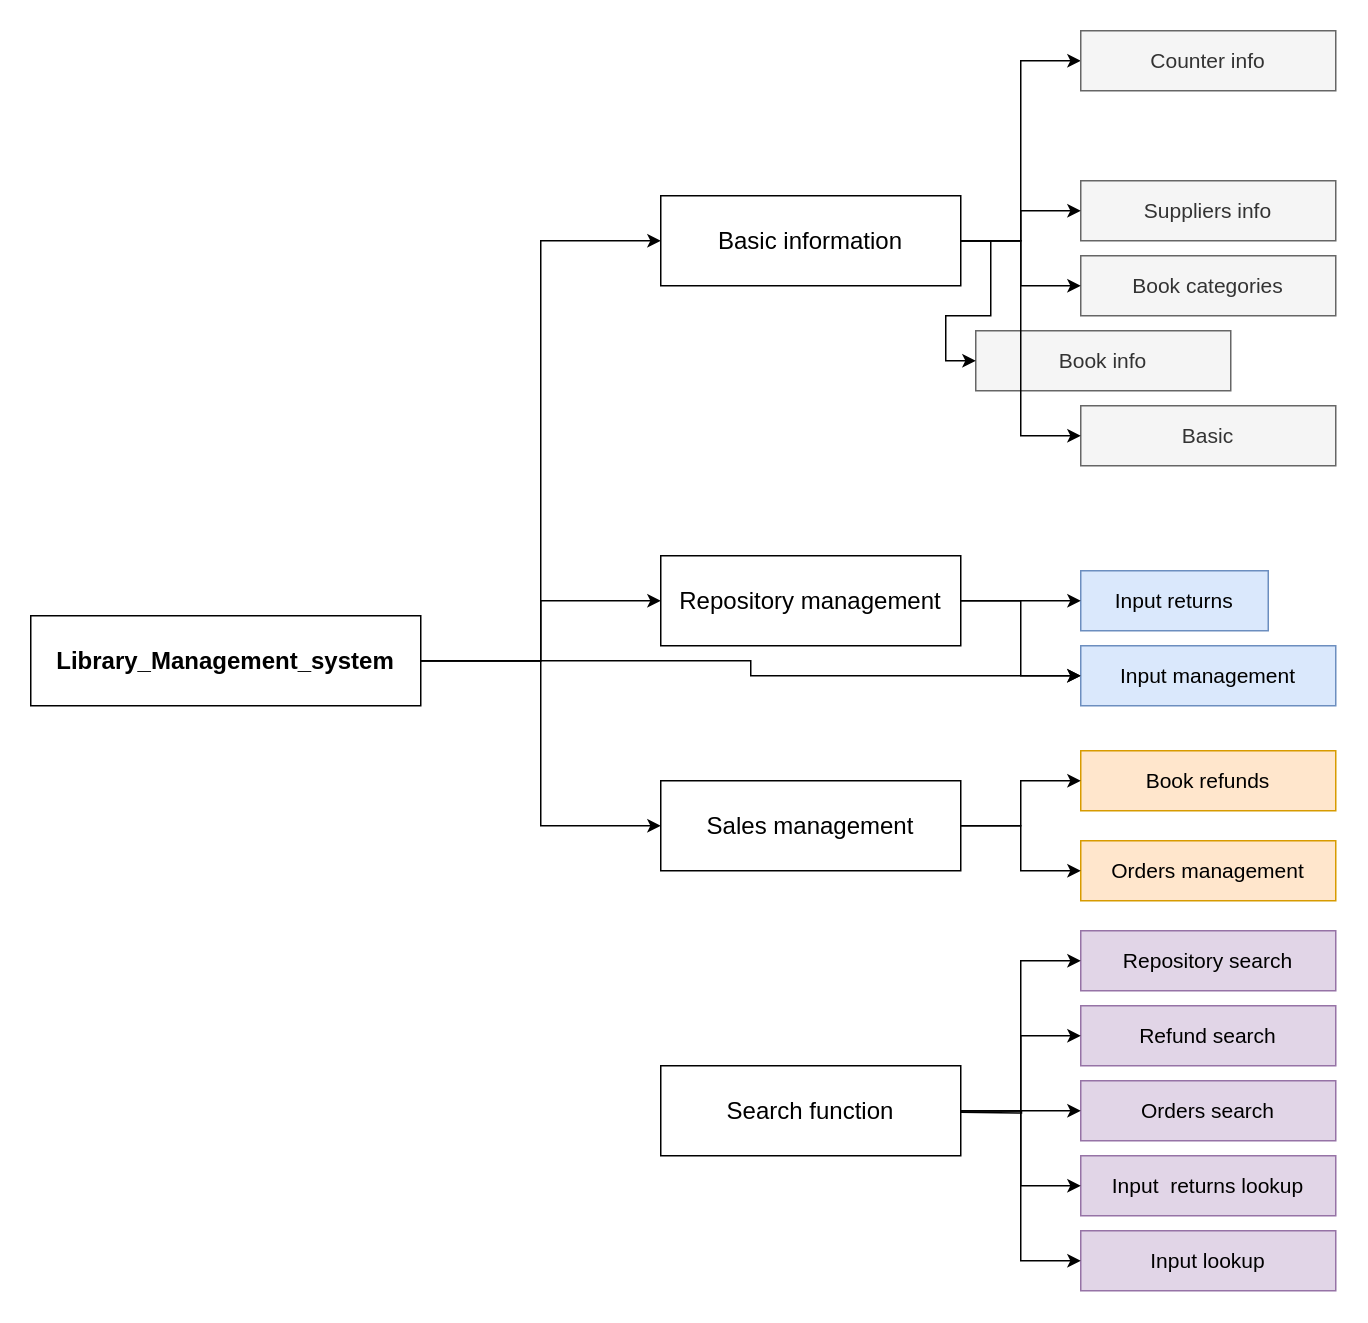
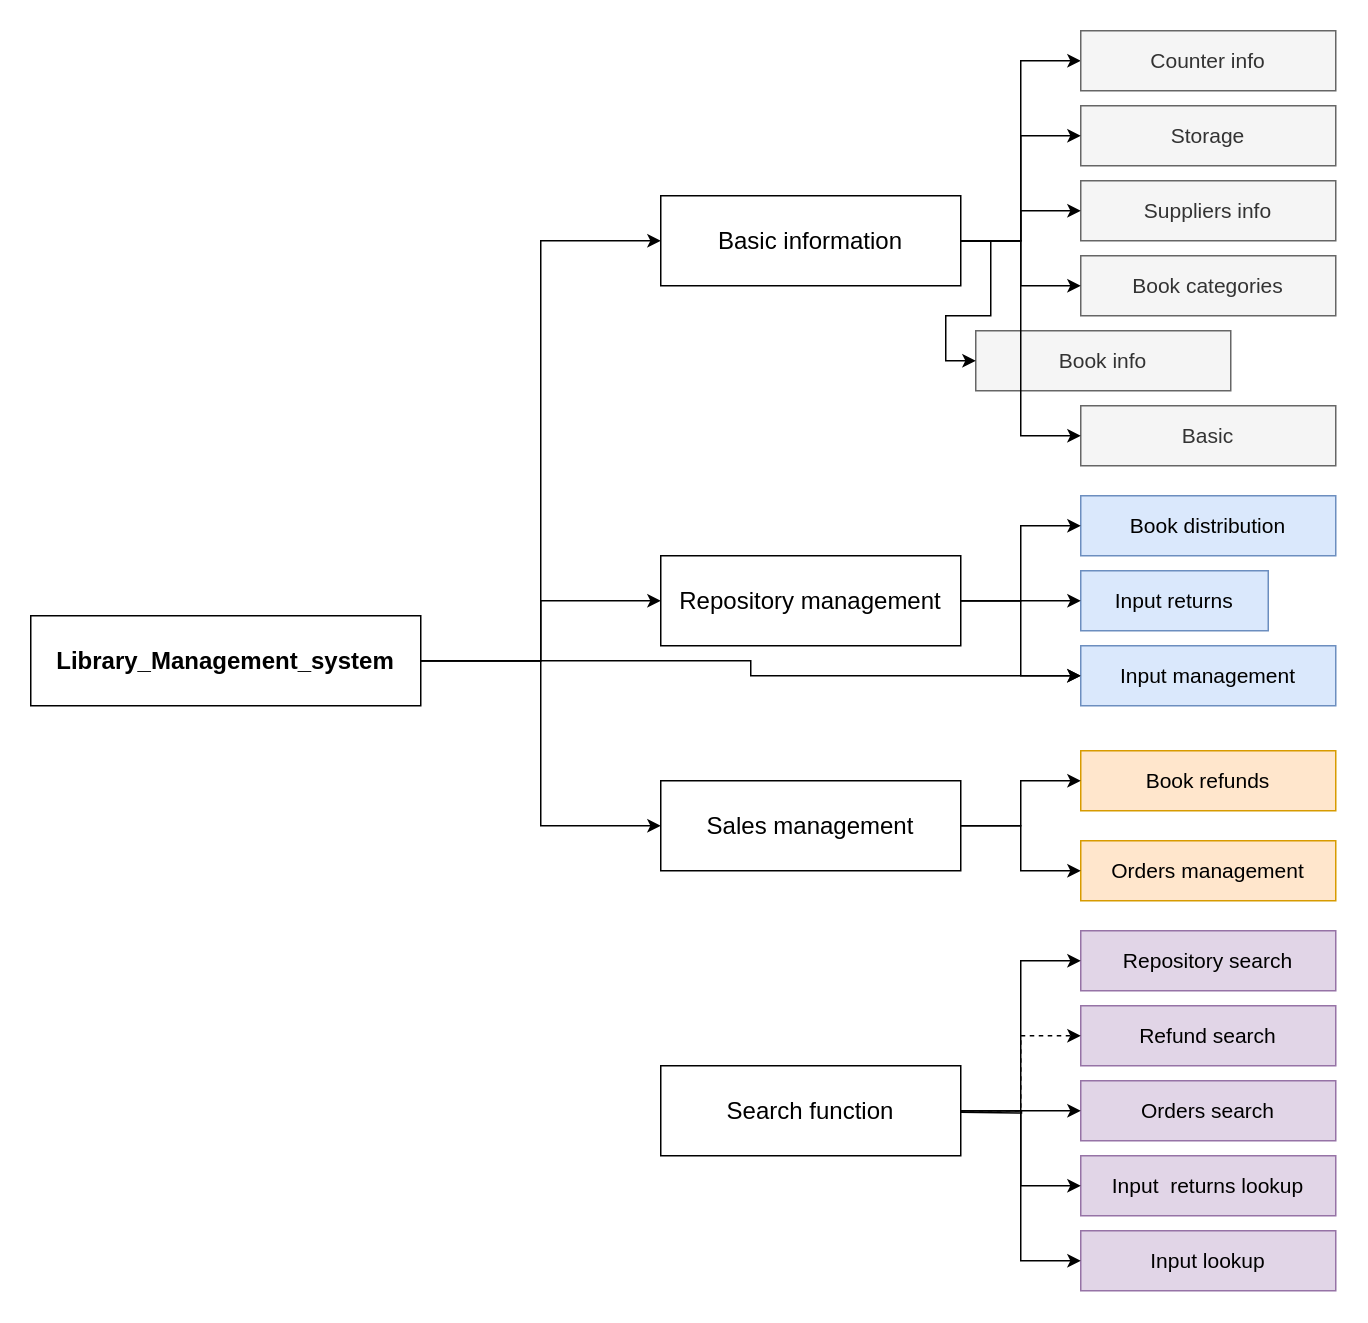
none -> (1046, 136)
none -> (1208, 136)
none -> (1208, 526)
none -> (1021, 537)
(1045, 1036) -> (1045, 1036)
